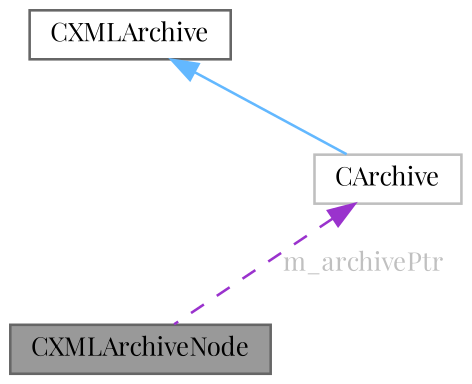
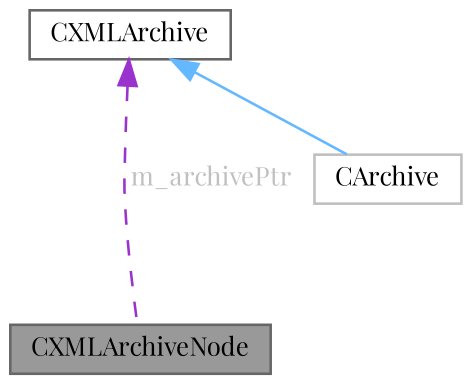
(253, 271) -> (125, 205)
